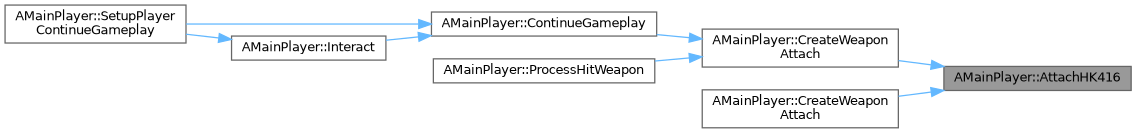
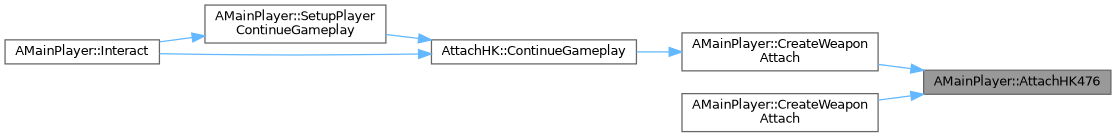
(544, 24) -> (534, 52)
(202, 36) -> (176, 40)
(544, 71) -> none
(1038, 78) -> (1017, 82)
